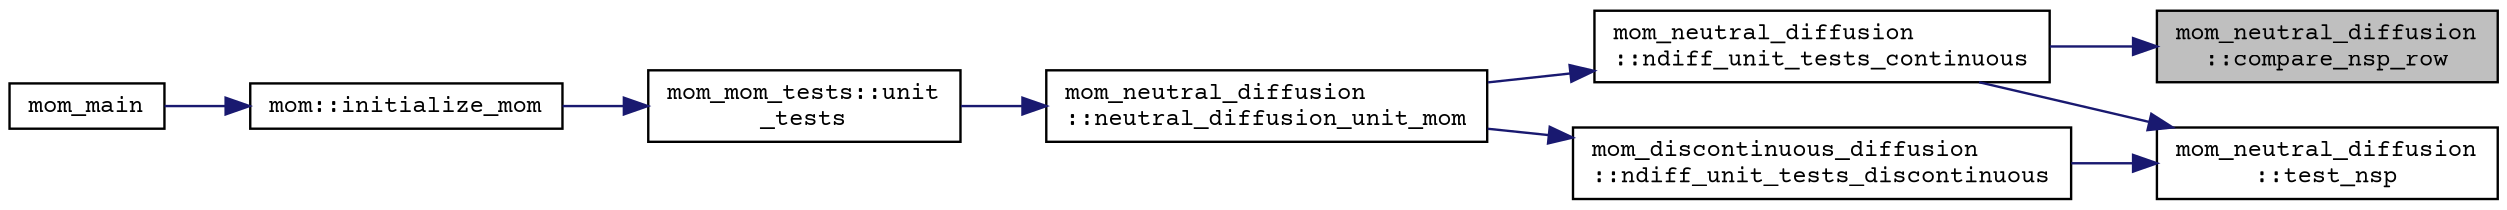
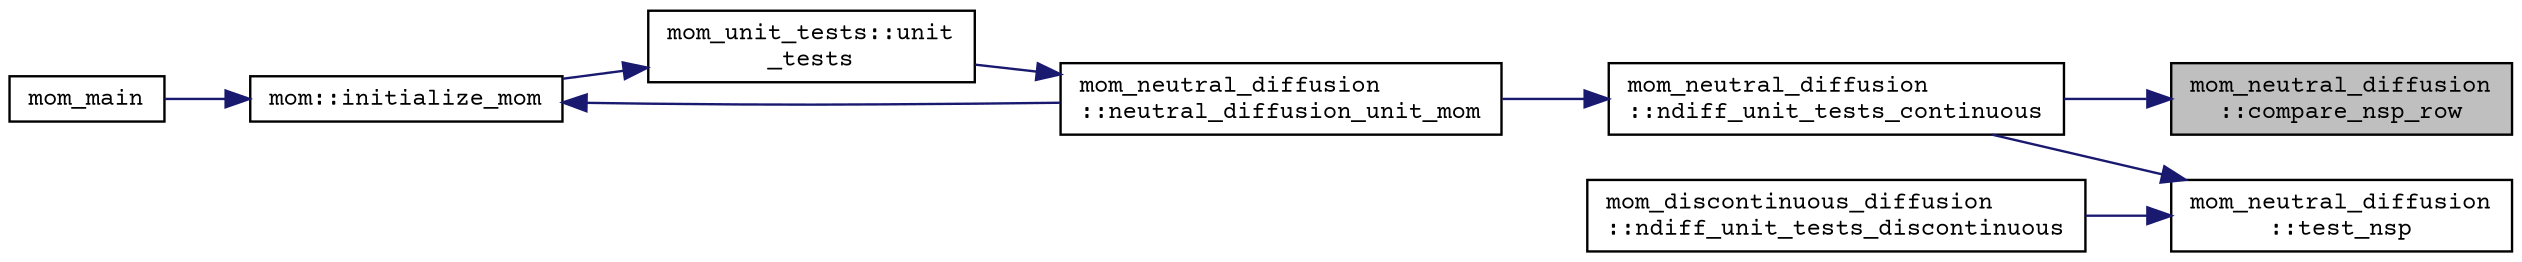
(804, 106) -> (812, 46)
(1518, 132) -> (824, 105)
